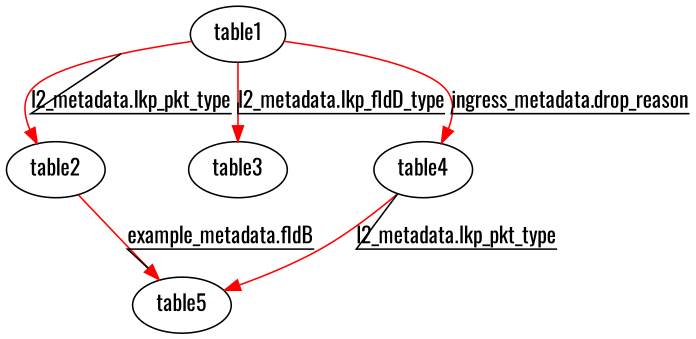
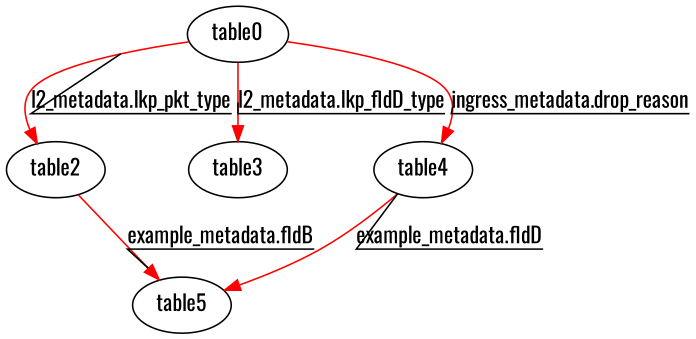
(238, 34) -> (238, 34)
(457, 237) -> (450, 237)
